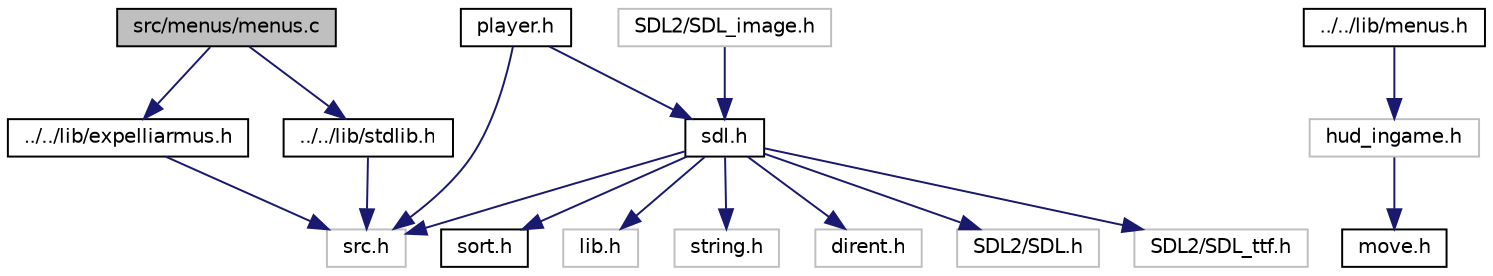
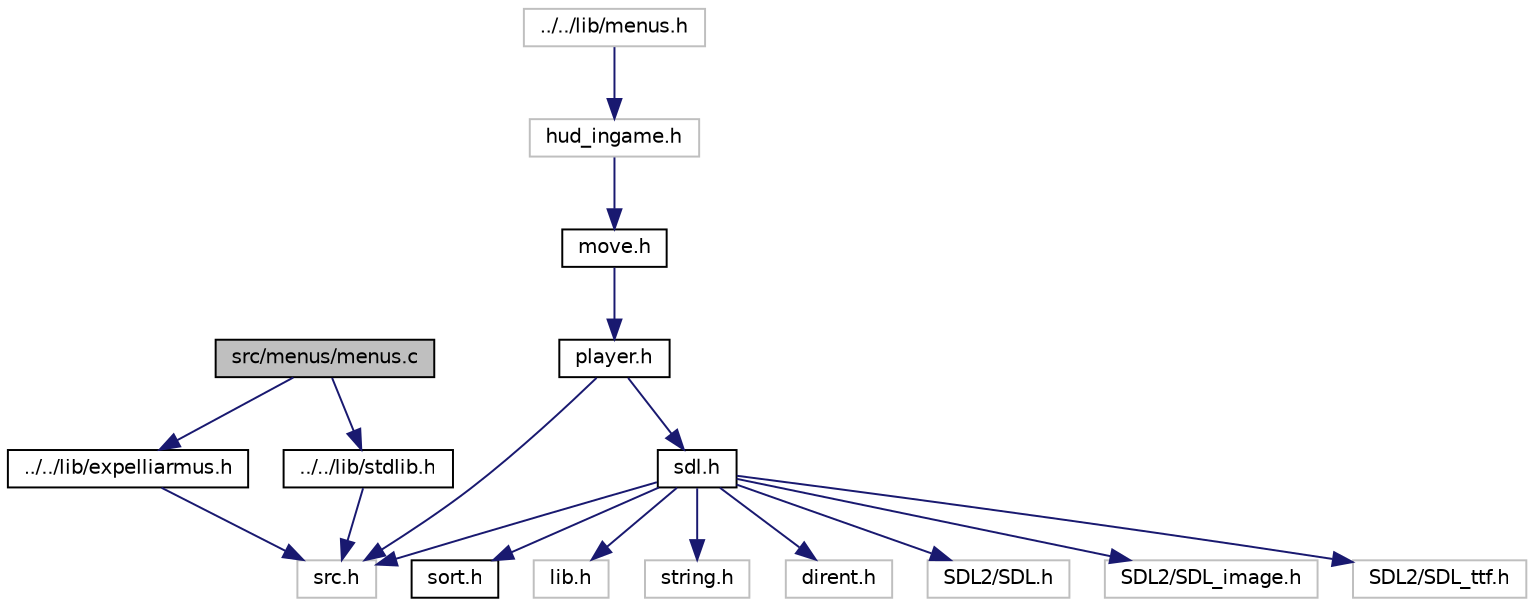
(1394, 28) -> (614, 28)
(725, 73) -> (924, 518)
none -> (614, 293)
